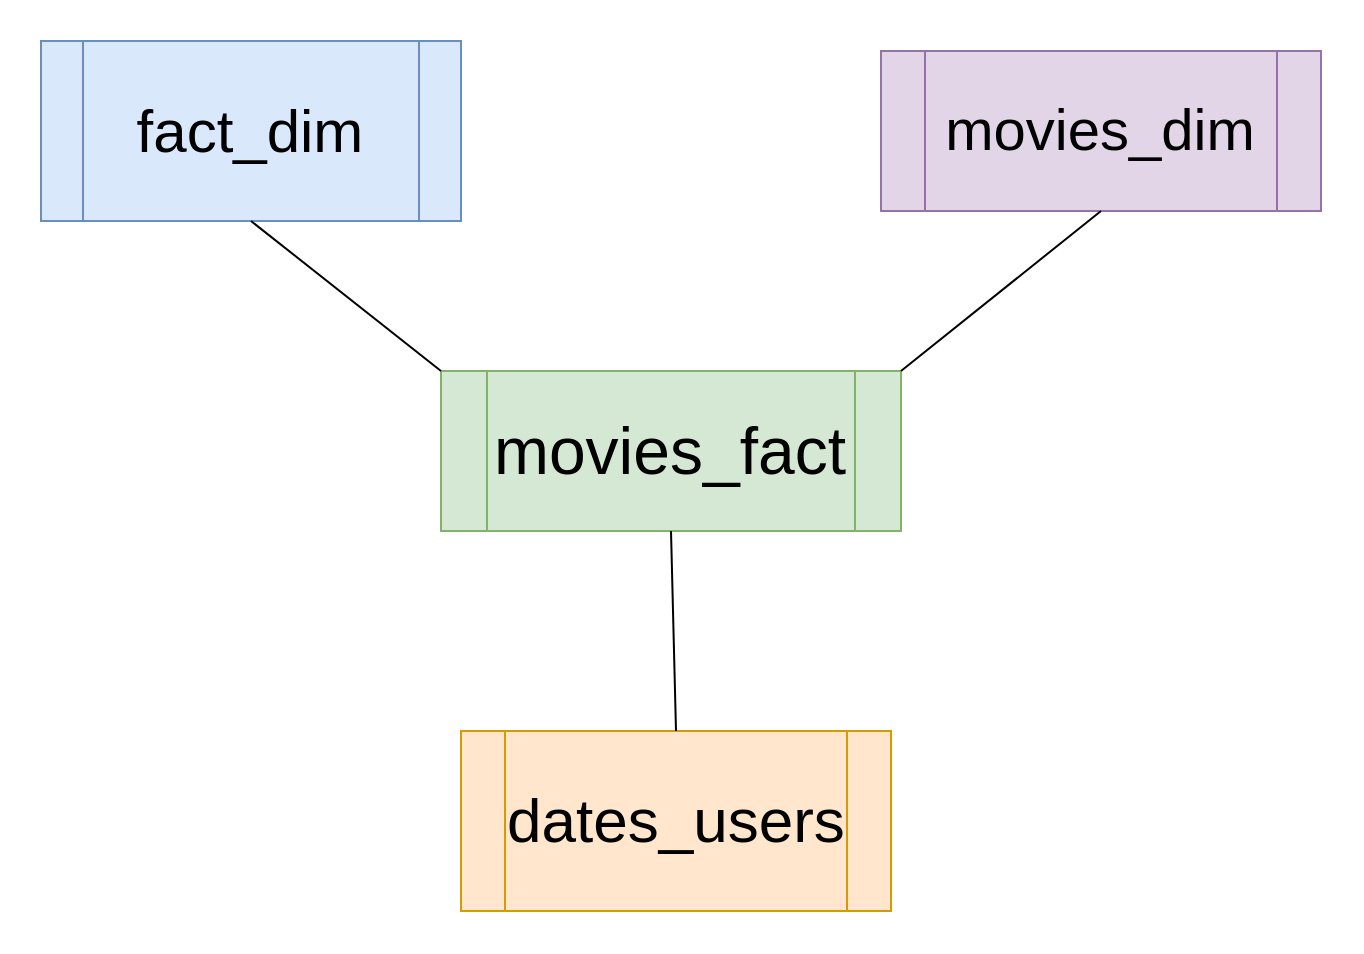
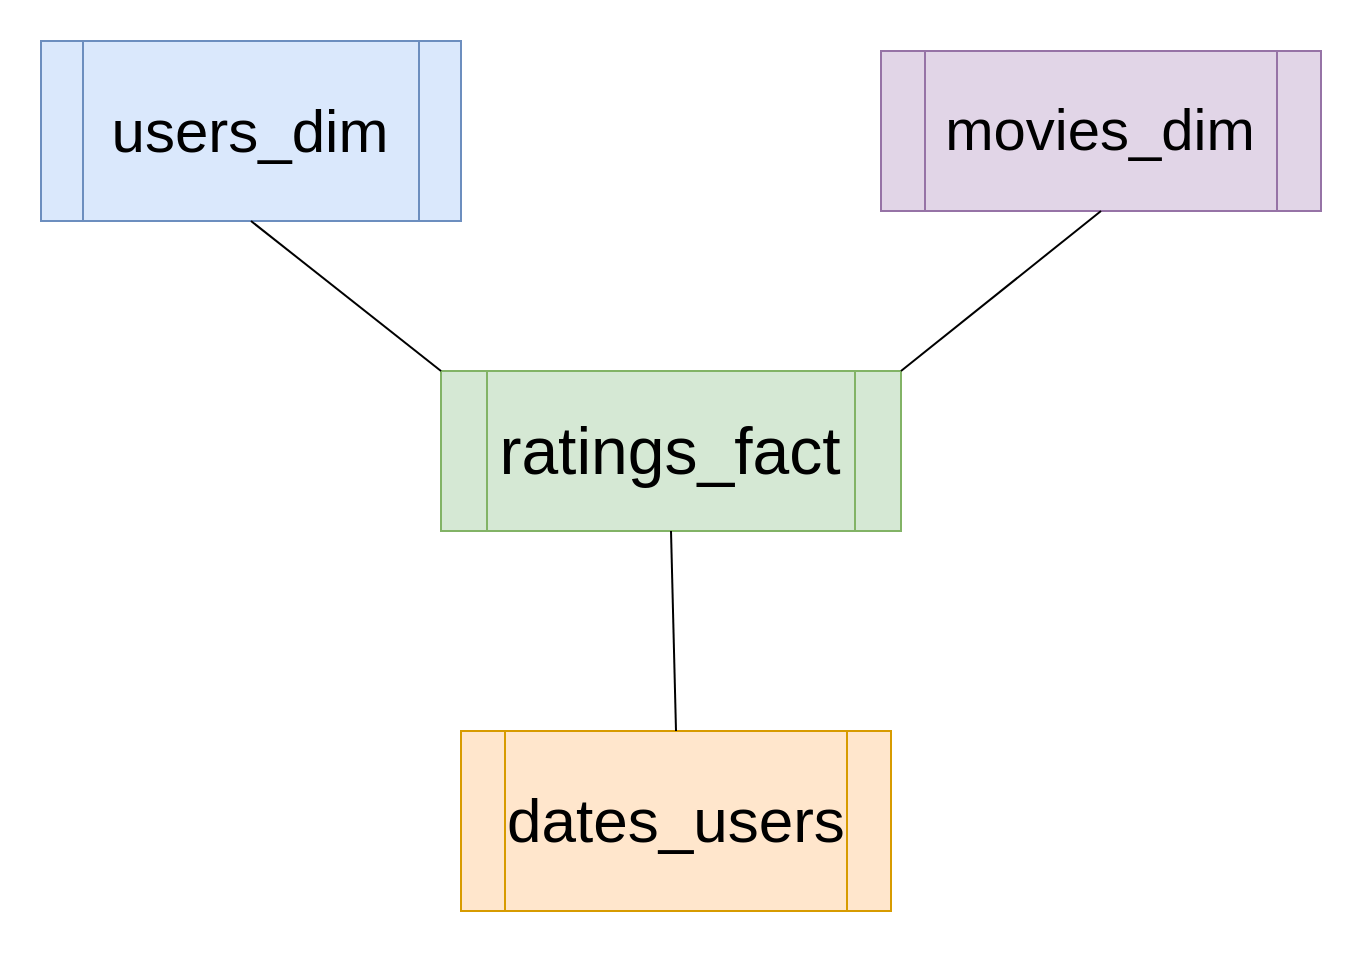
(251, 131) -> (251, 131)
(671, 451) -> (671, 451)
